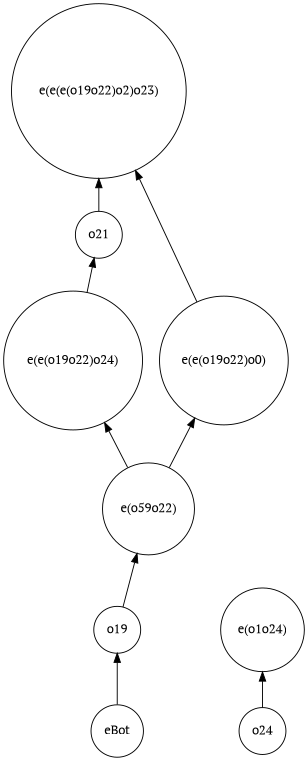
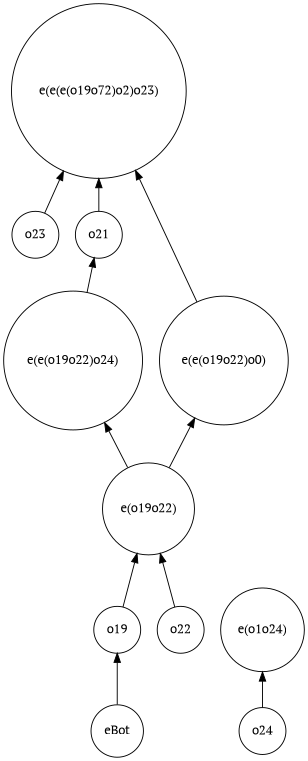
(99, 91) -> (99, 91)
none -> (35, 235)
(148, 509) -> (148, 509)
none -> (181, 630)
